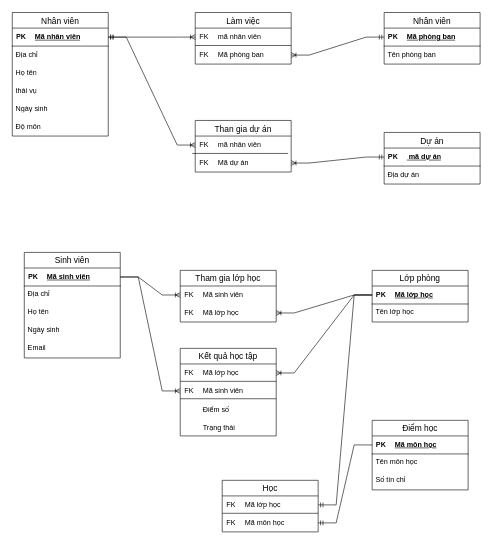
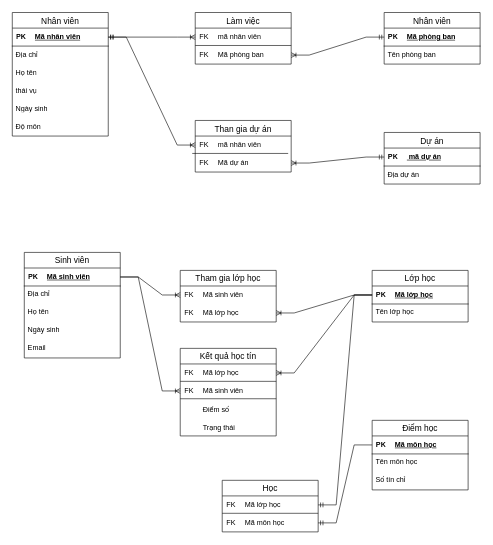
(420, 279) -> (420, 279)
(228, 357) -> (228, 357)
